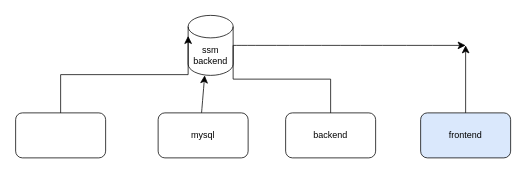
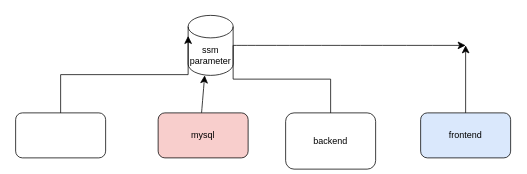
(210, 55) -> (210, 55)
(203, 135) -> (203, 135)
(330, 135) -> (330, 141)
